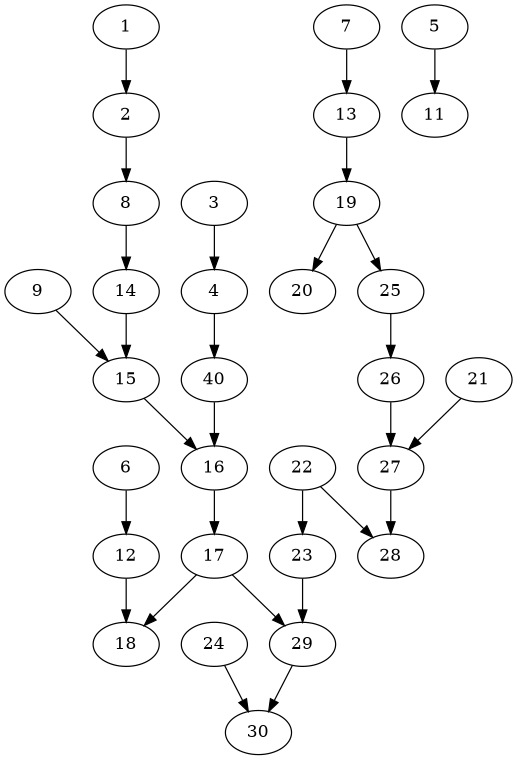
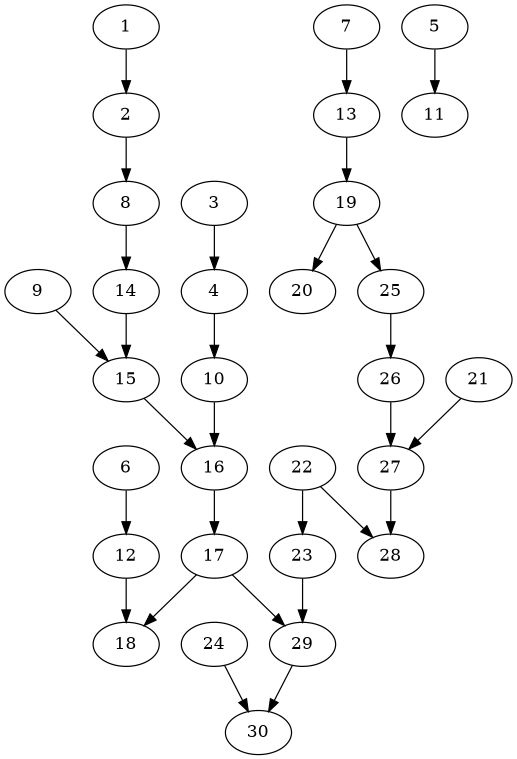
(214, 380) -> (214, 380)
